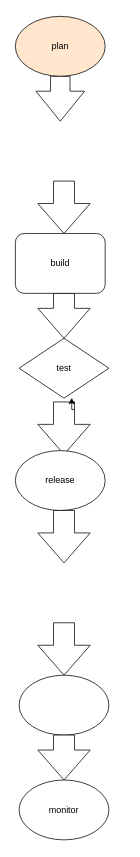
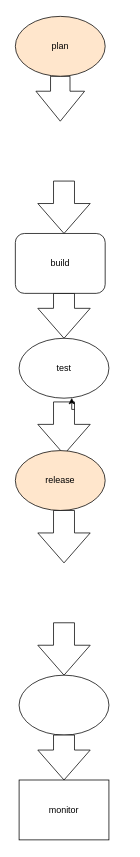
(64, 368) -> (64, 368)
(60, 480) -> (60, 480)
(64, 810) -> (64, 810)
